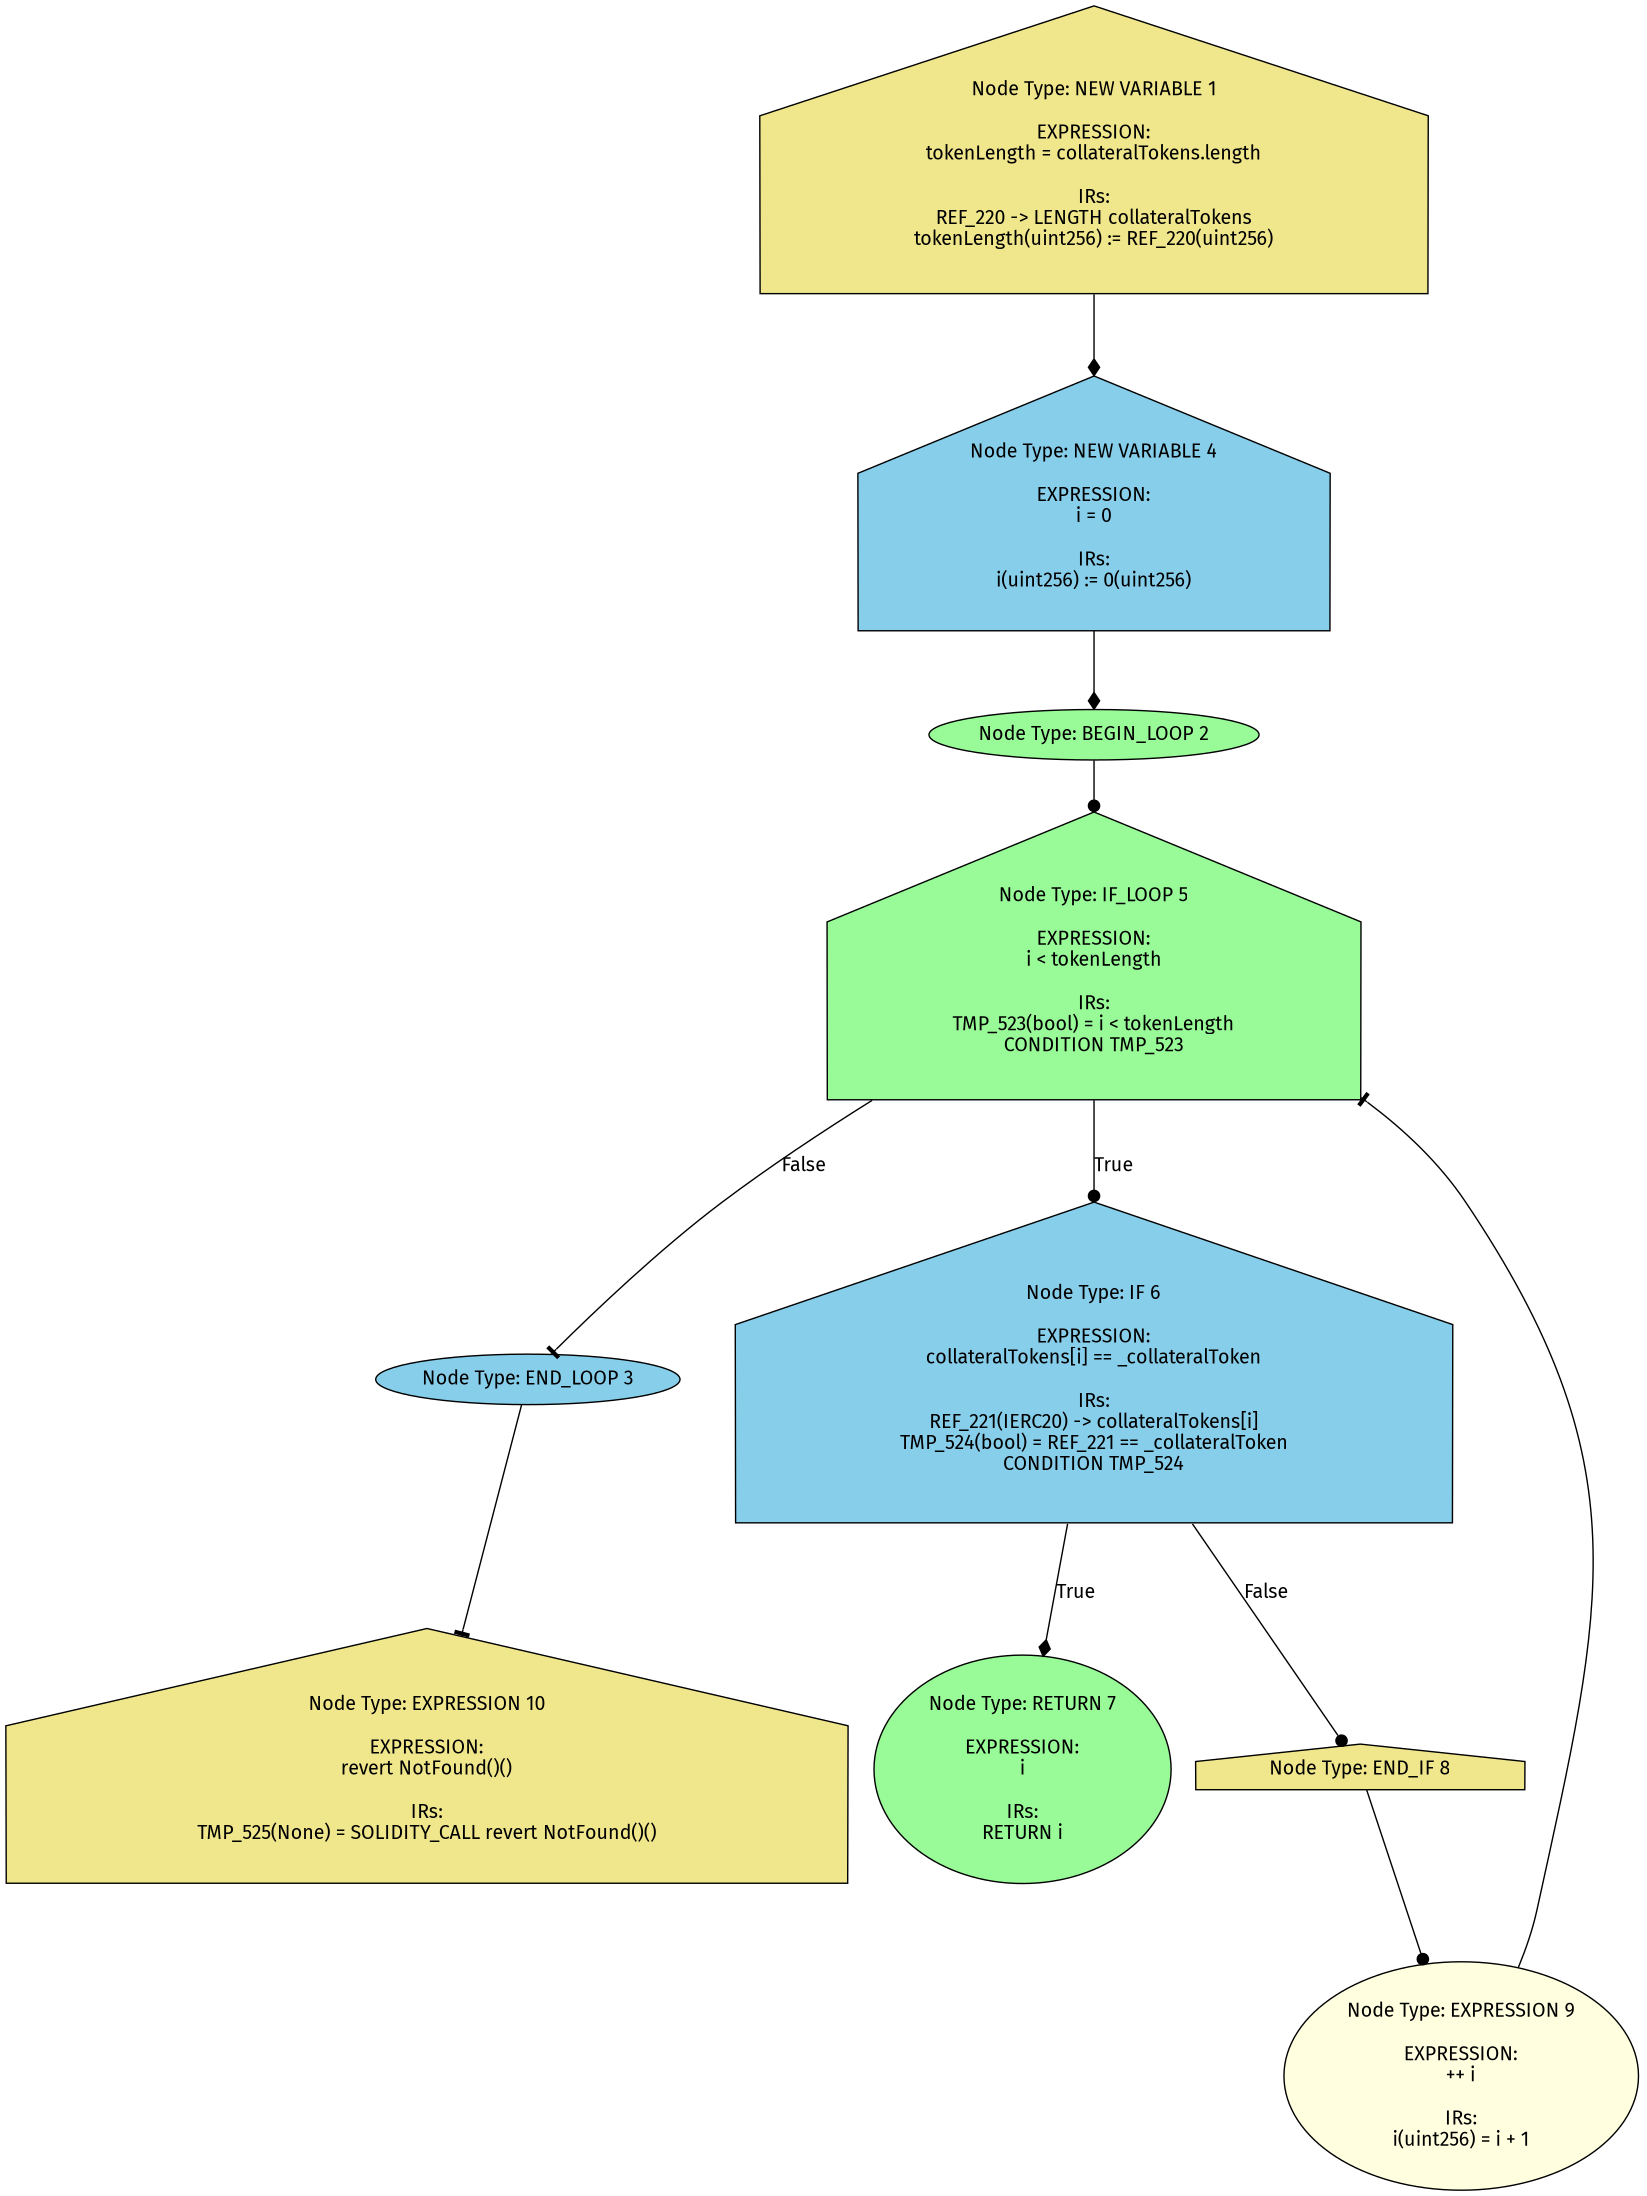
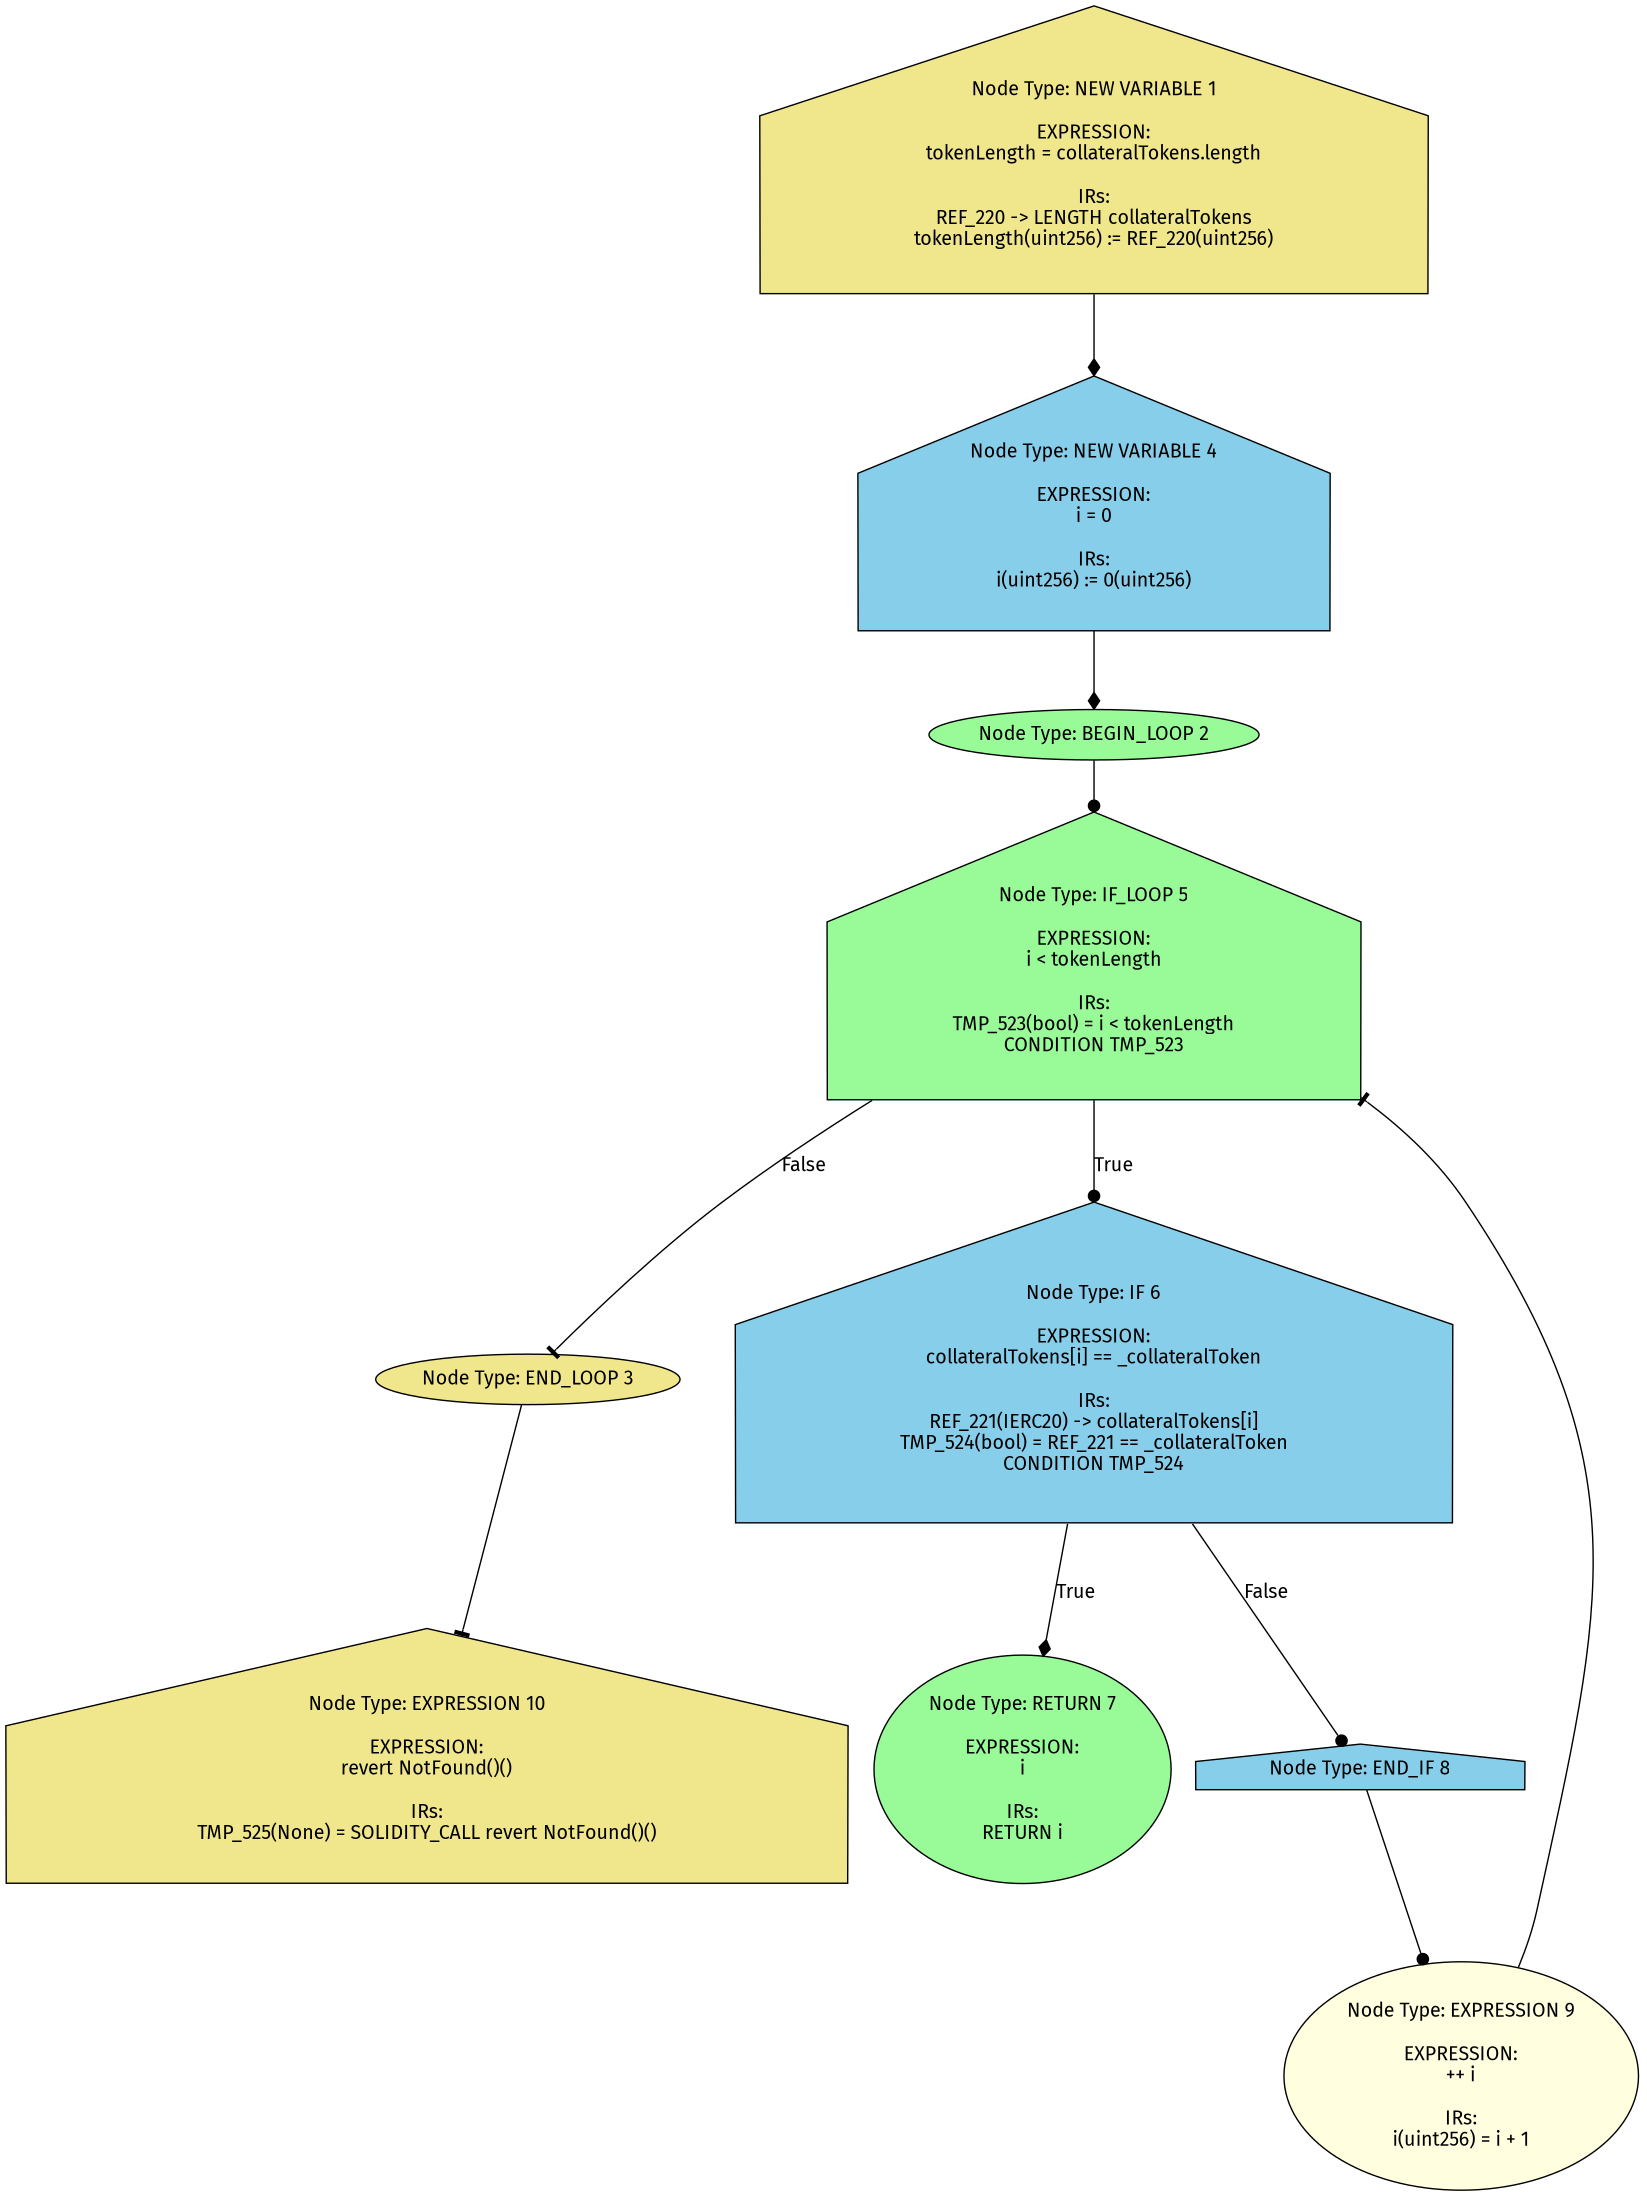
(528, 1379) -> (528, 1379)
(1360, 1769) -> (1360, 1769)
